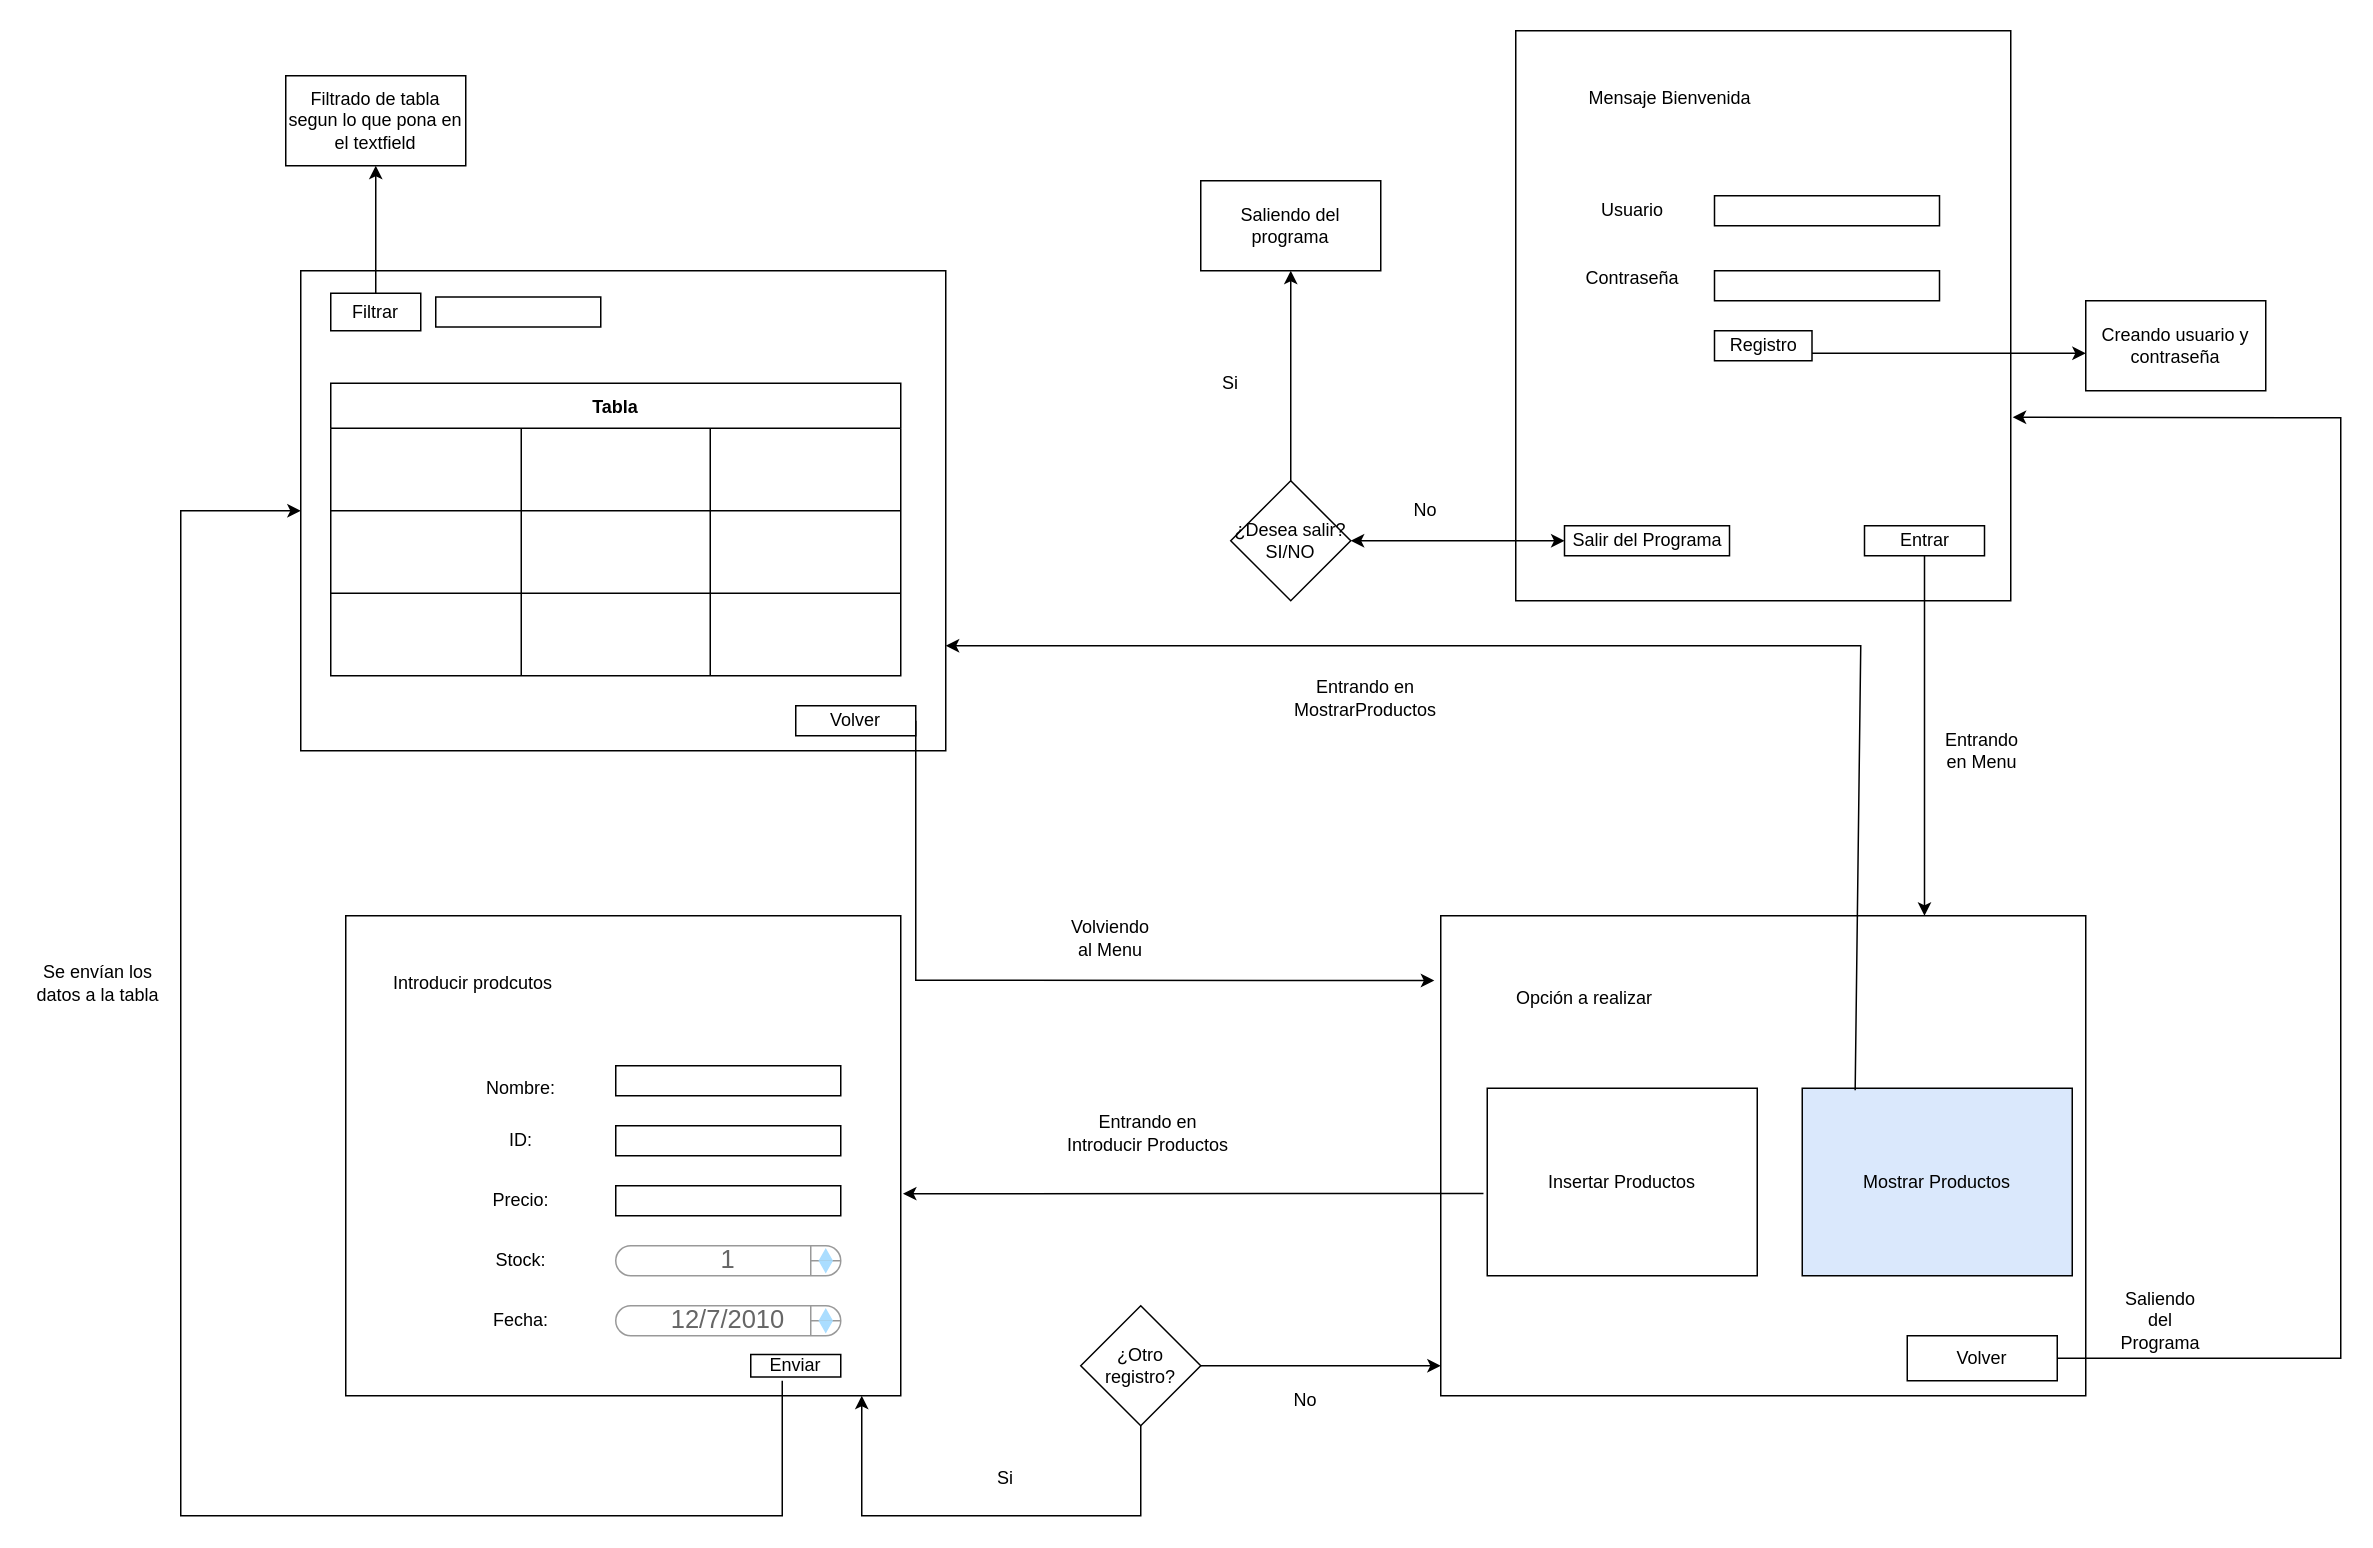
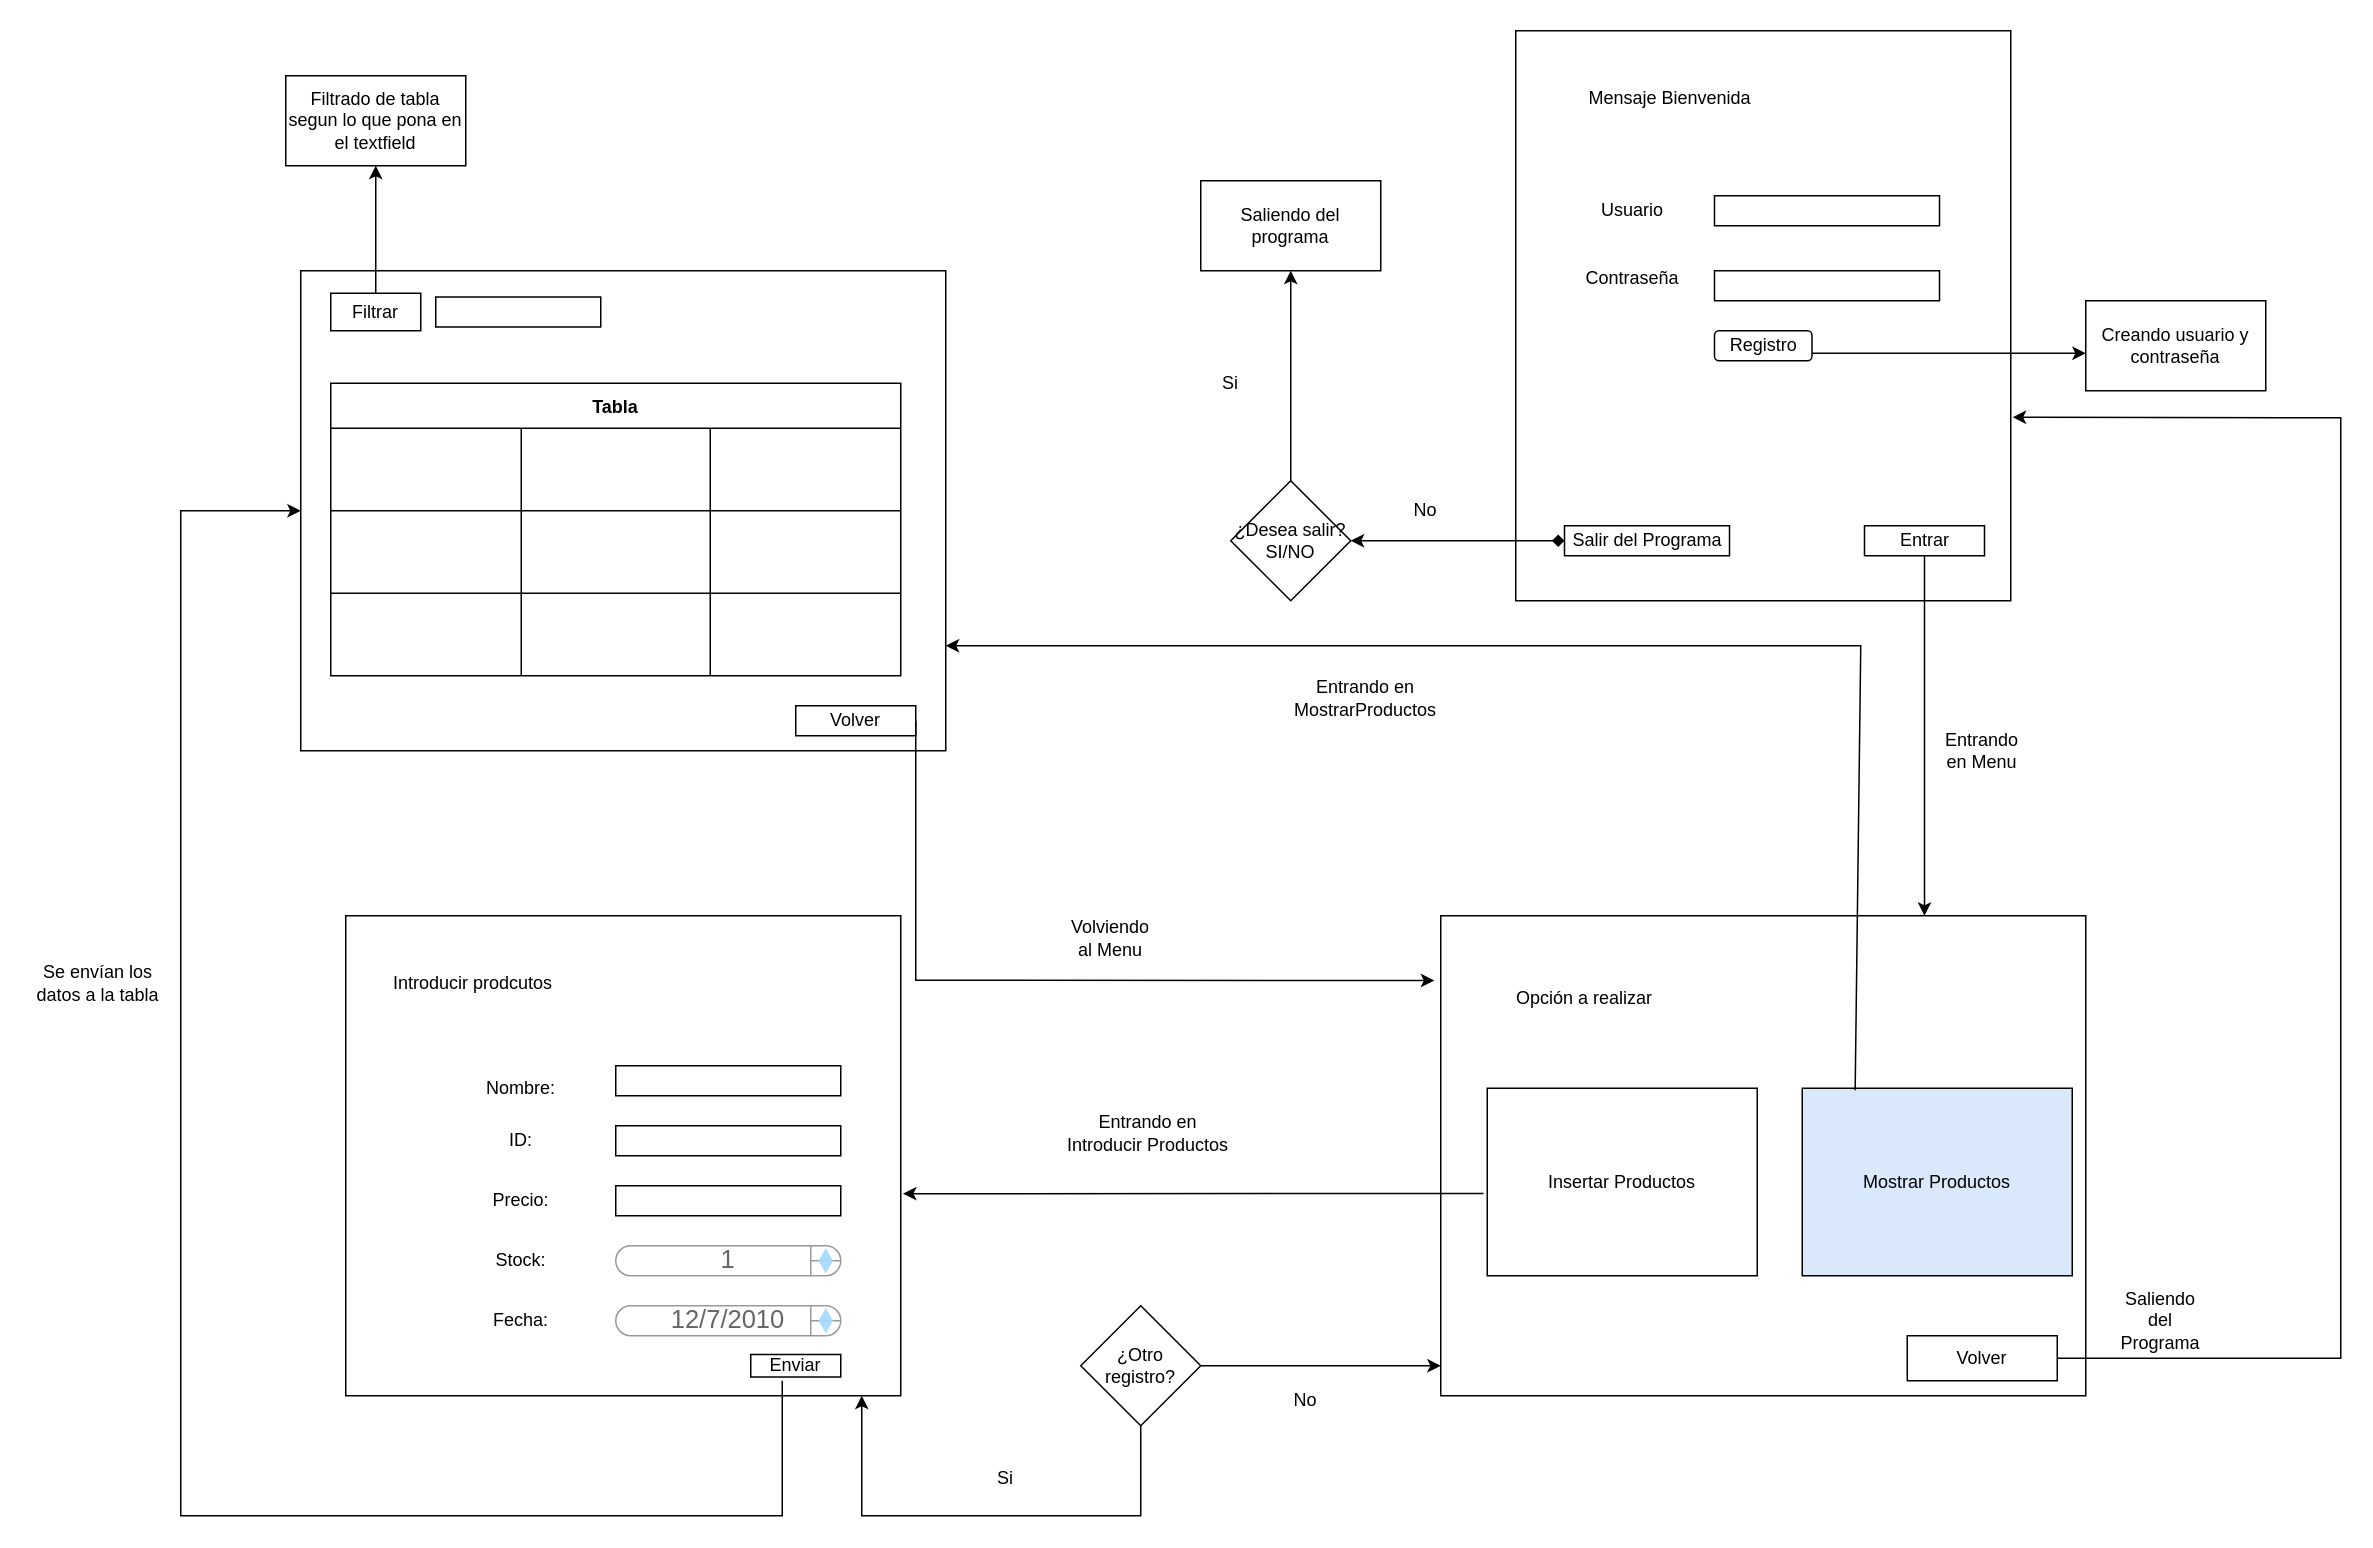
(1763, 346) -> (1763, 346)
(1553, 541) -> (1552, 541)
